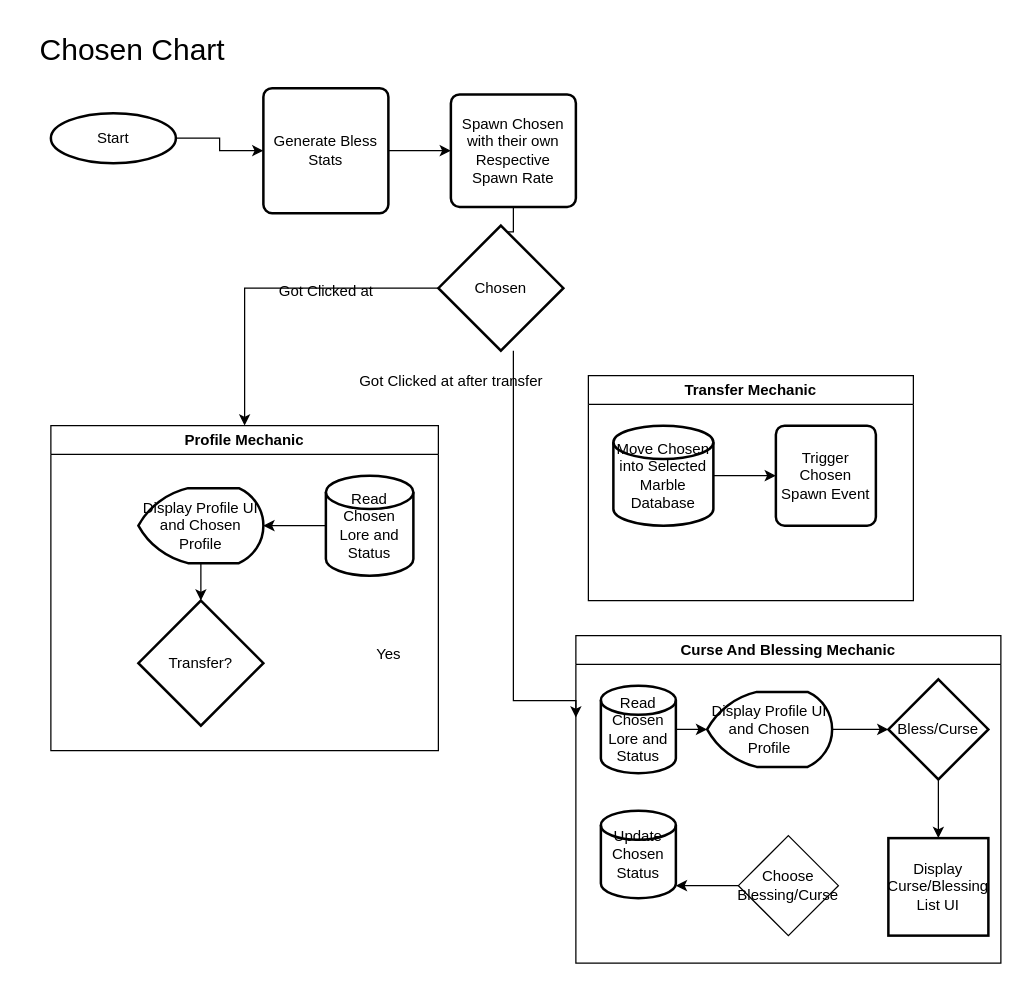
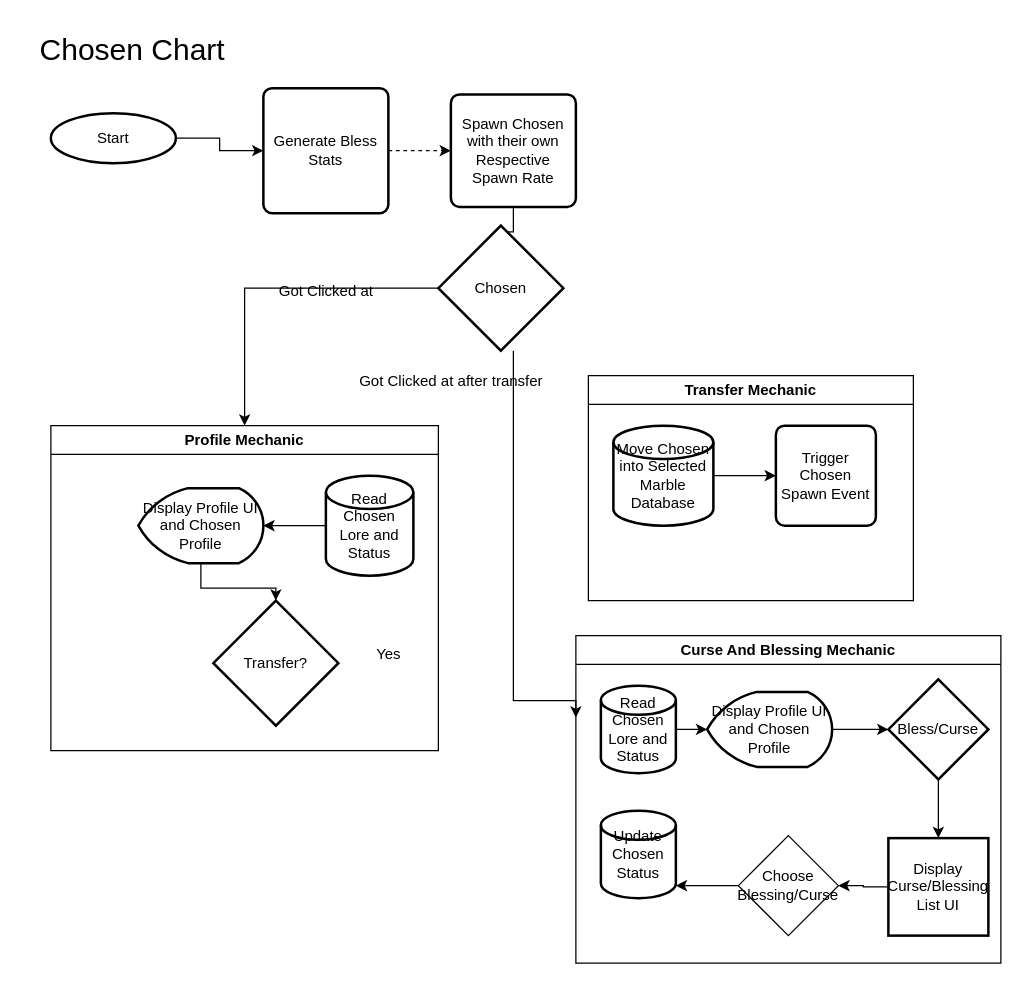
(415, 151) -> (415, 151)
(201, 663) -> (276, 663)
none -> (867, 887)
